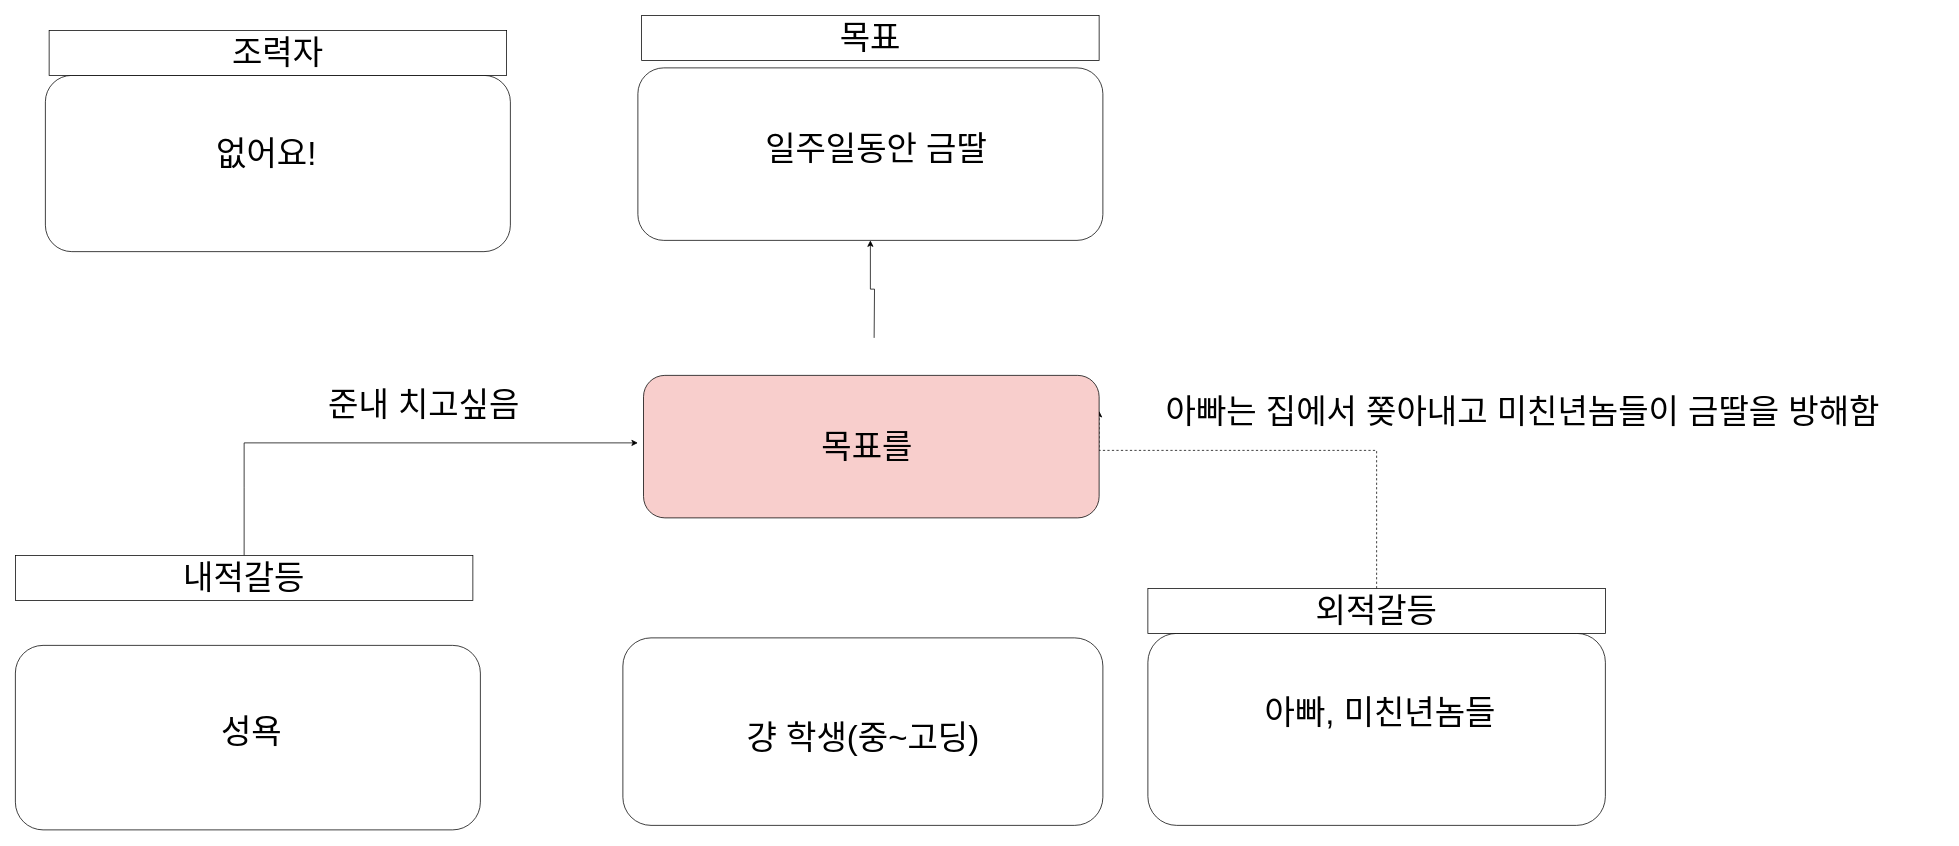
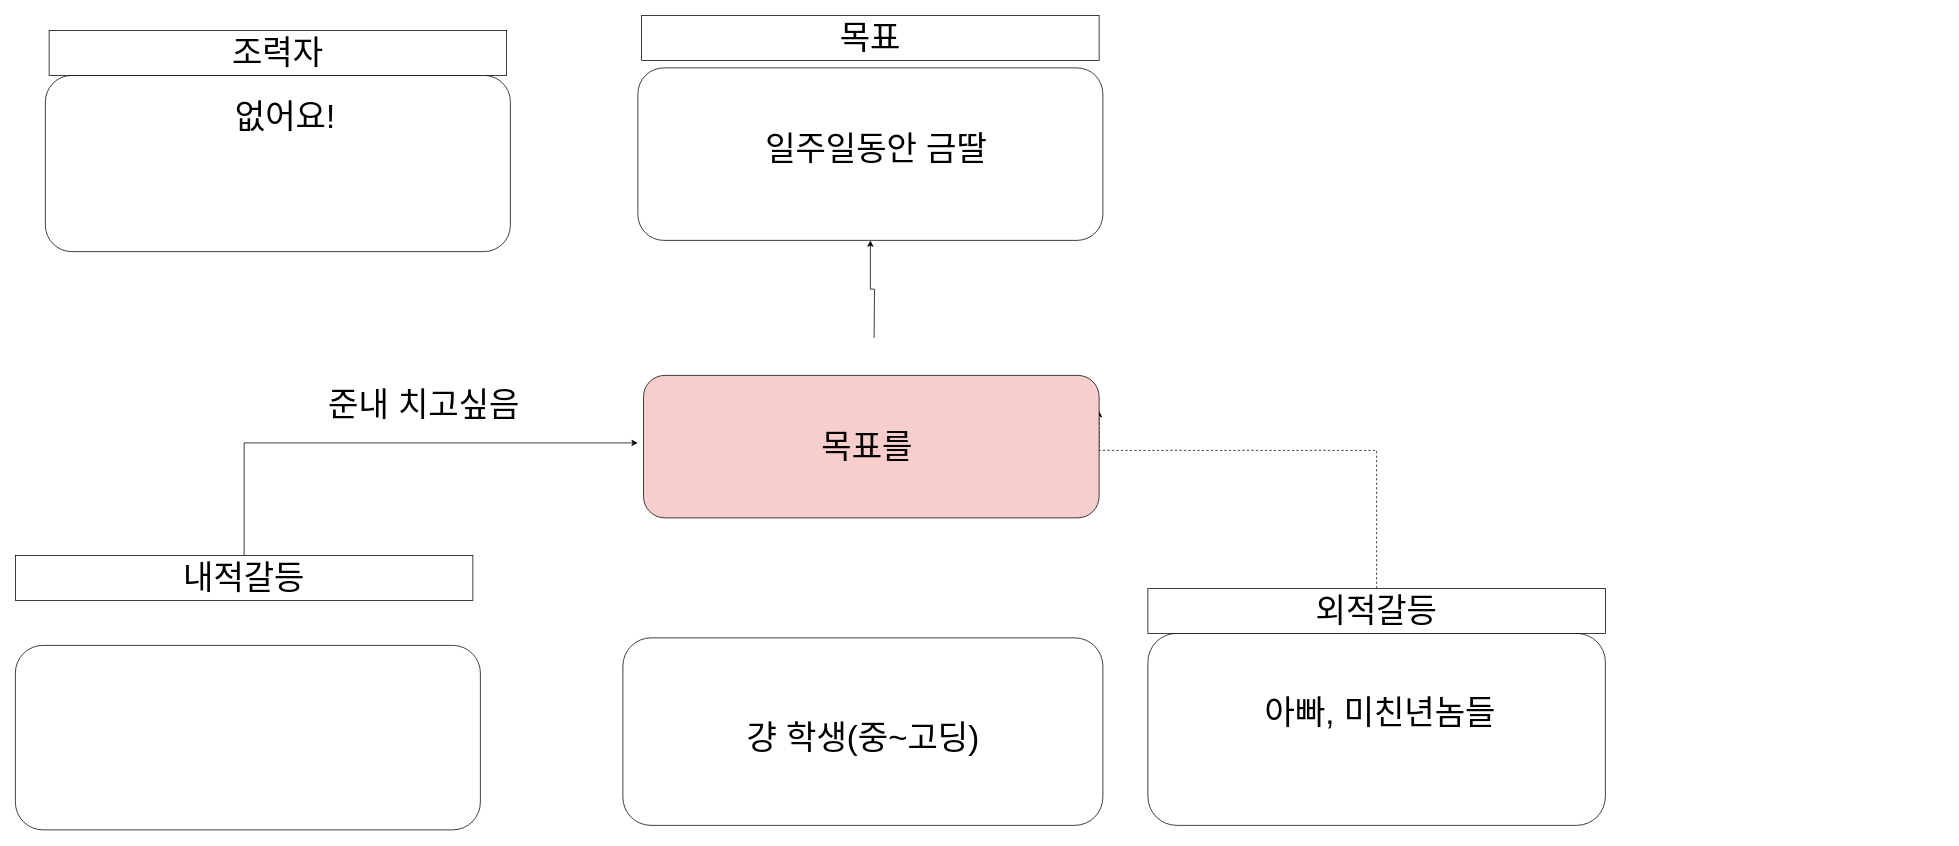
(267, 154) -> (285, 117)
(1523, 412) -> none
(252, 732) -> none
